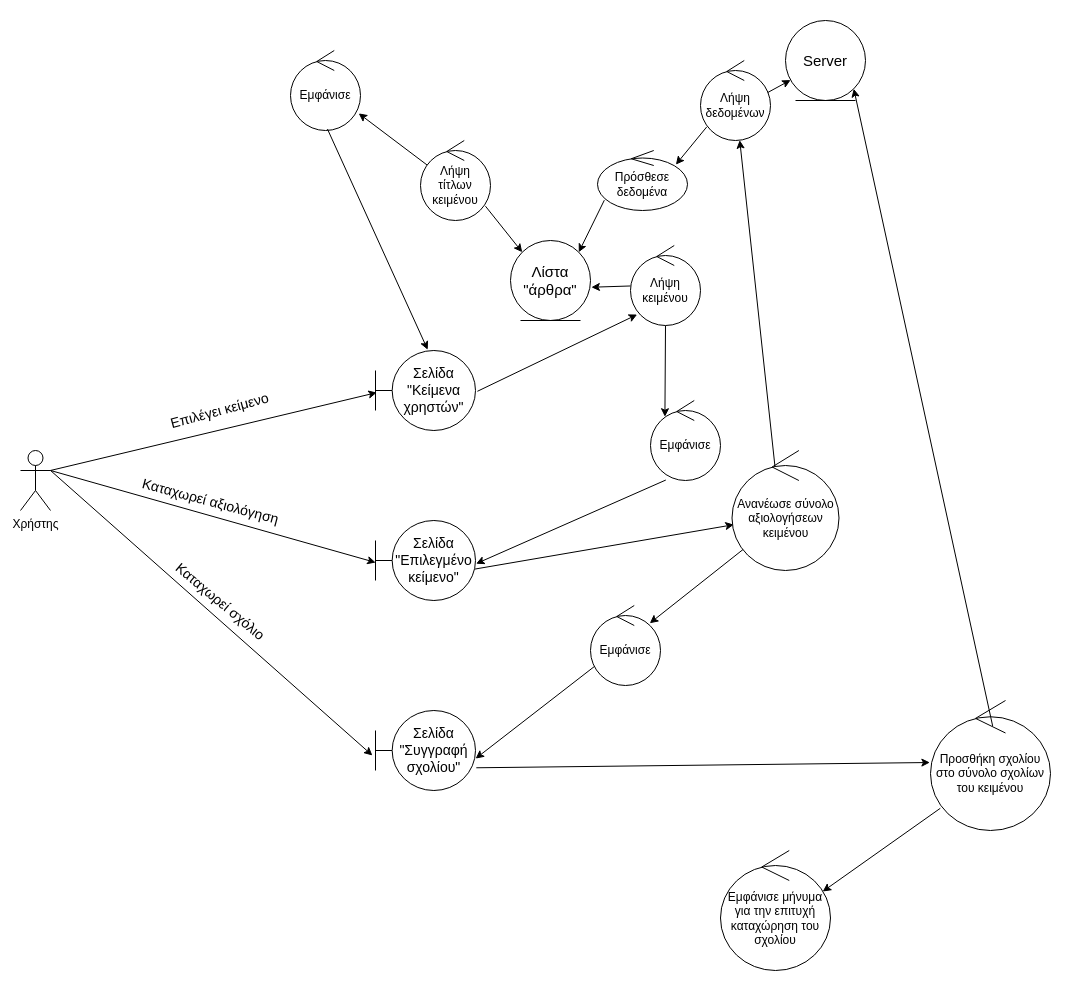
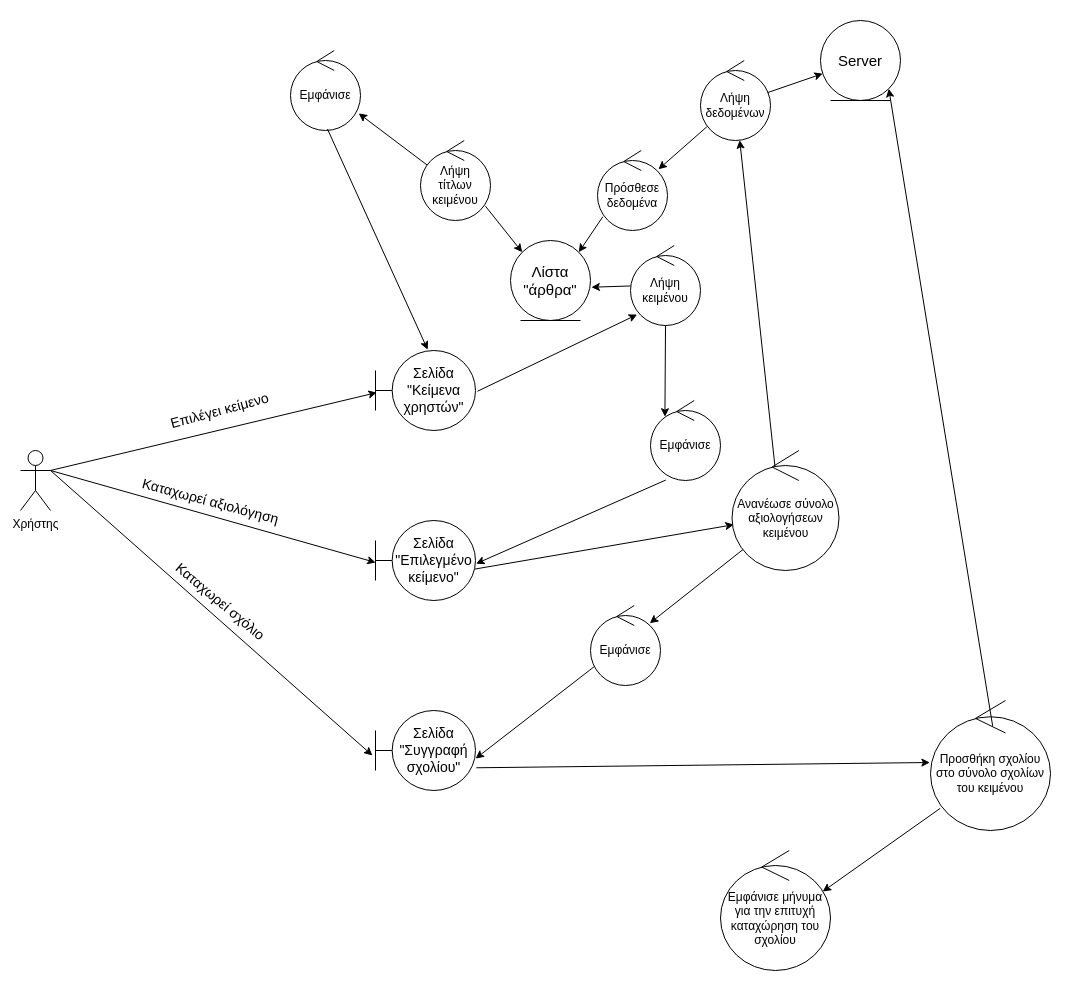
(826, 61) -> (861, 61)
(643, 181) -> (633, 191)
